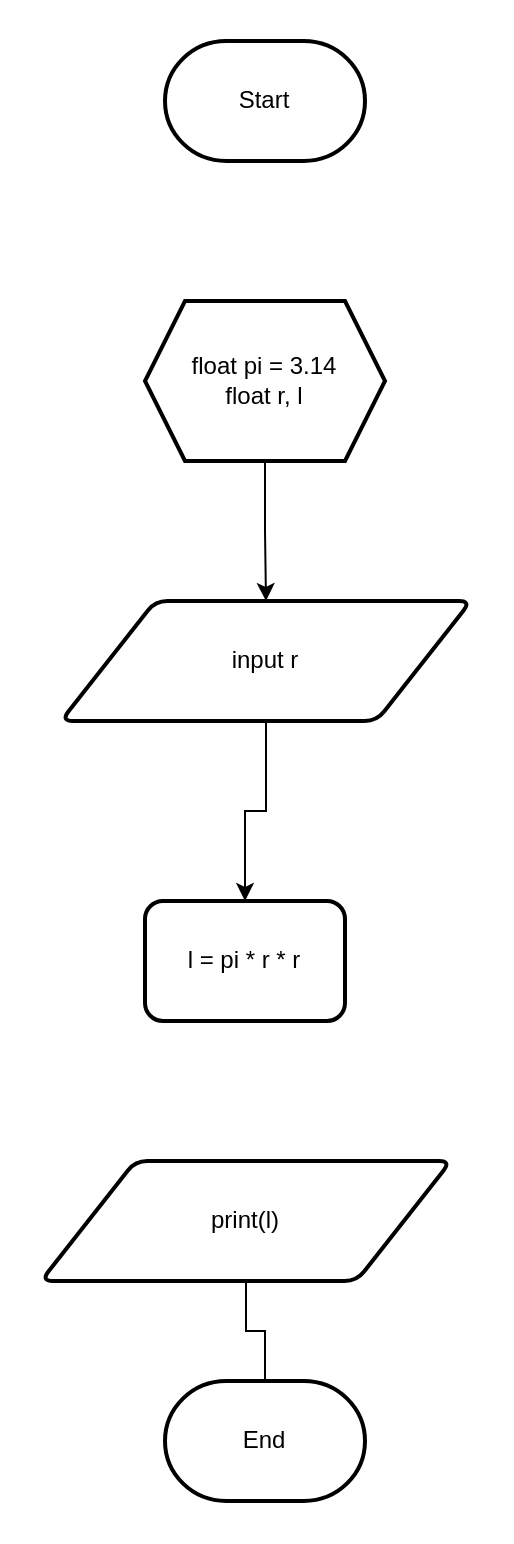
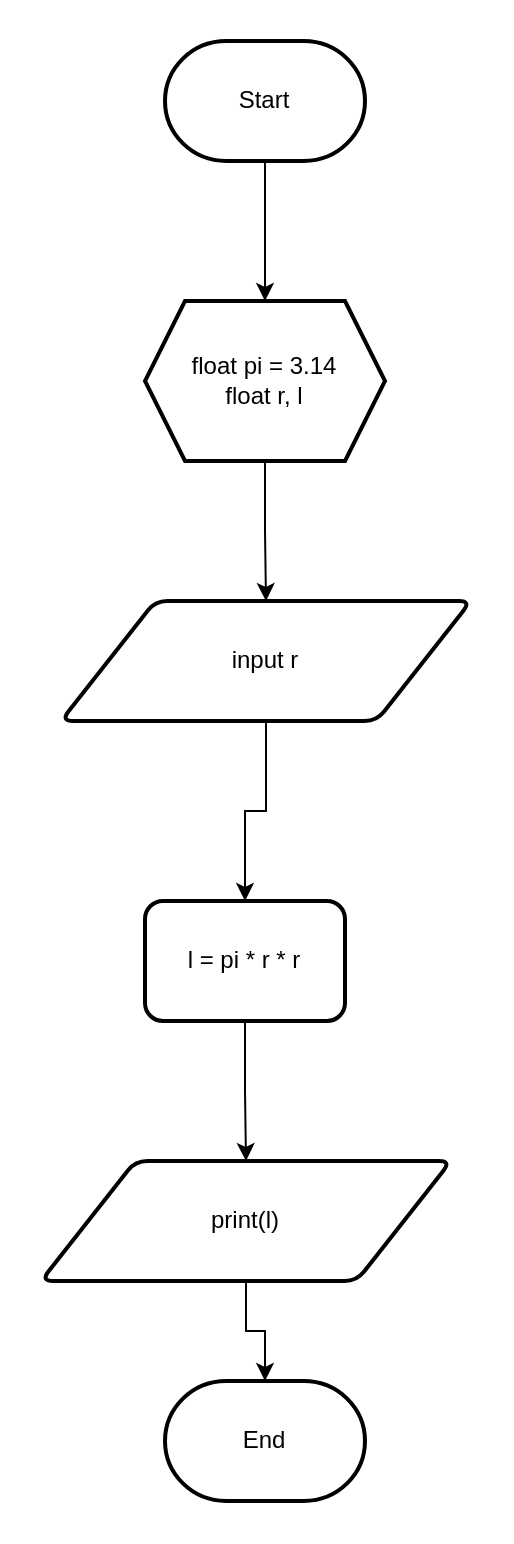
none -> (265, 224)
none -> (245, 1084)
(265, 1371) -> (265, 1366)
